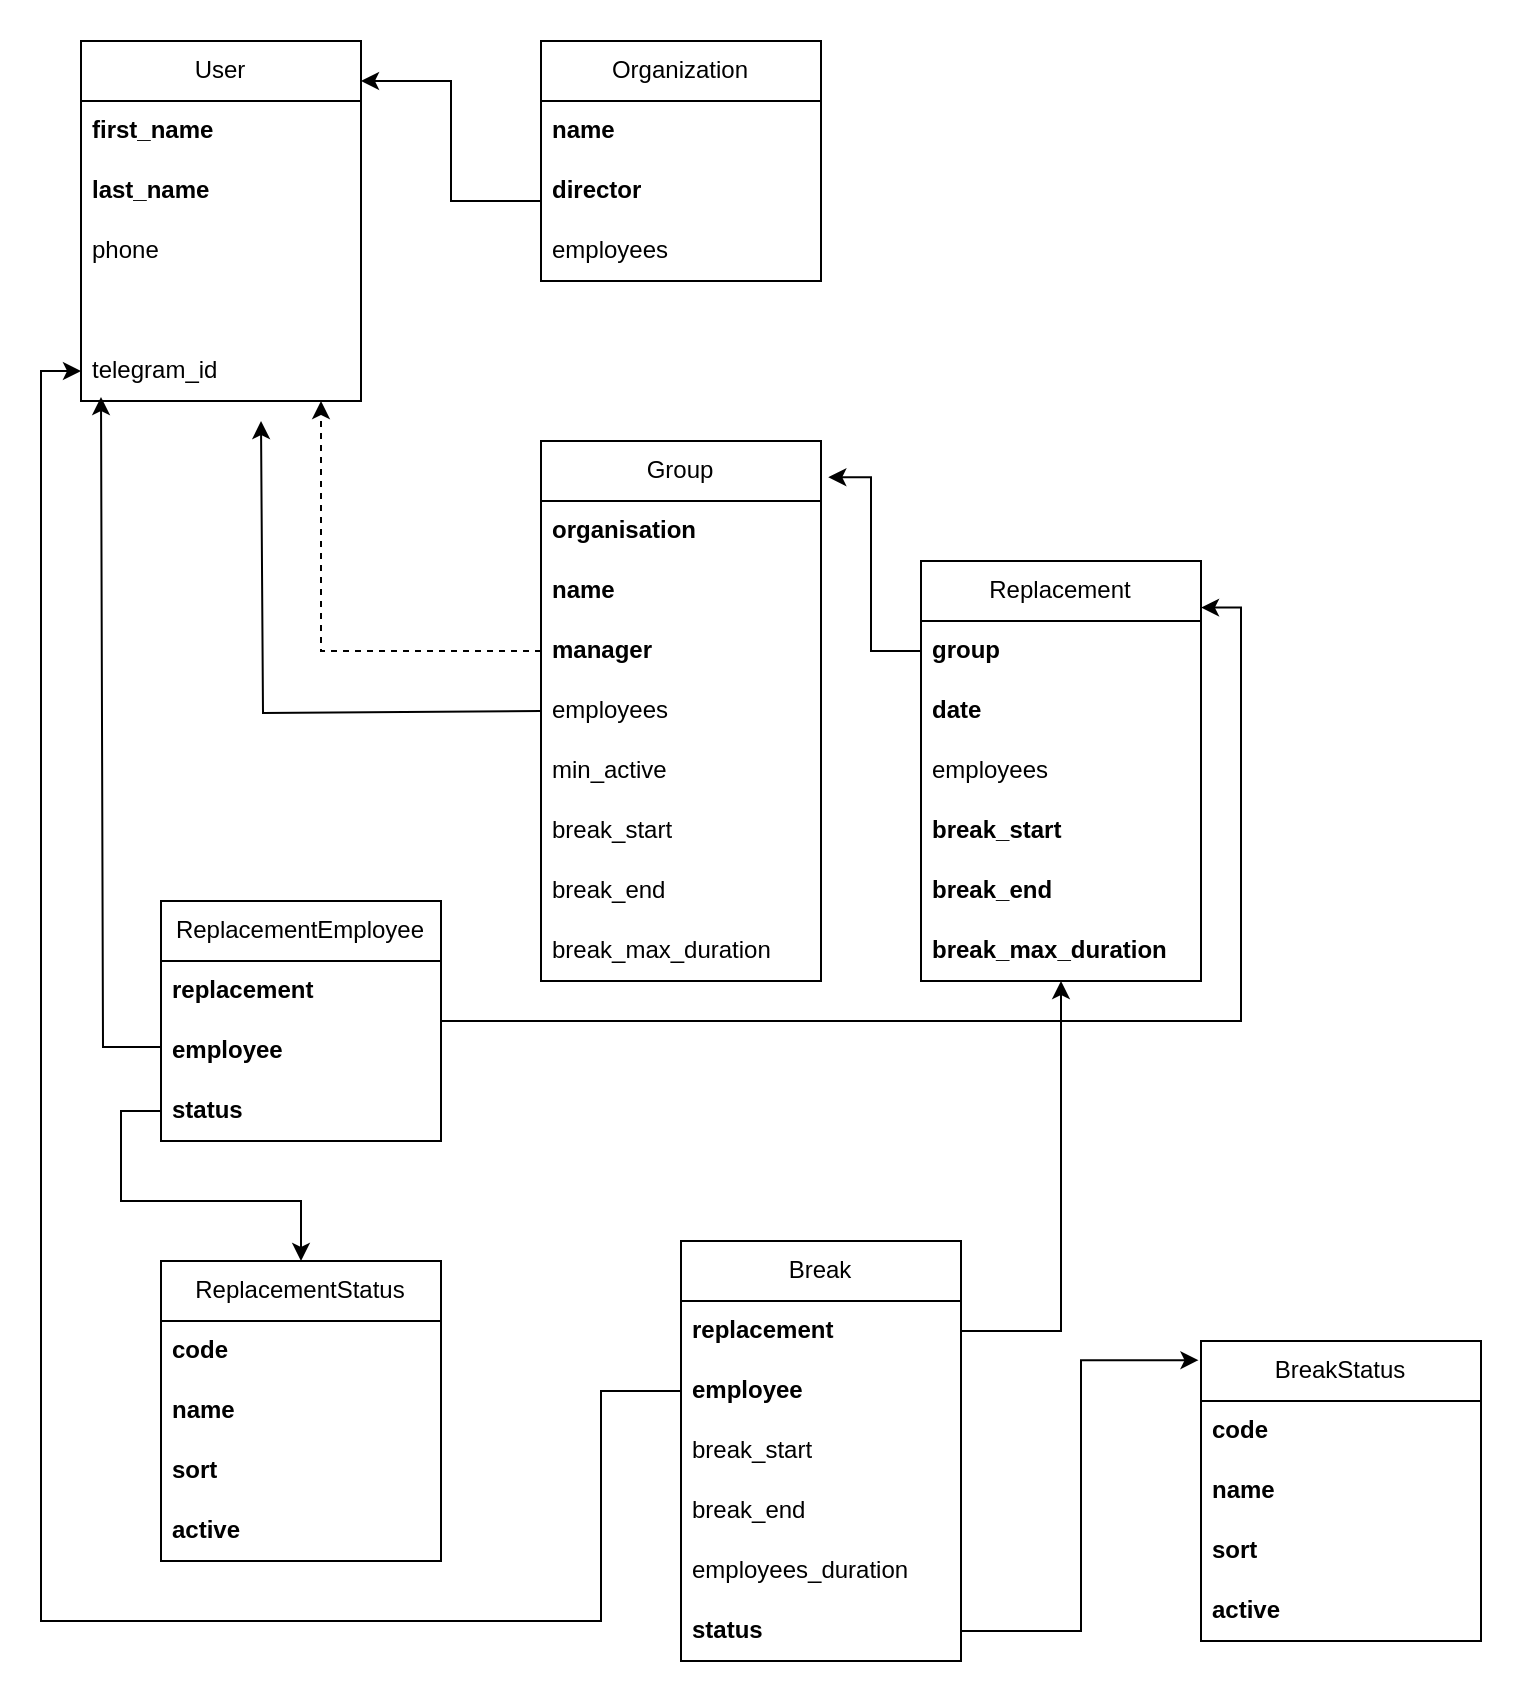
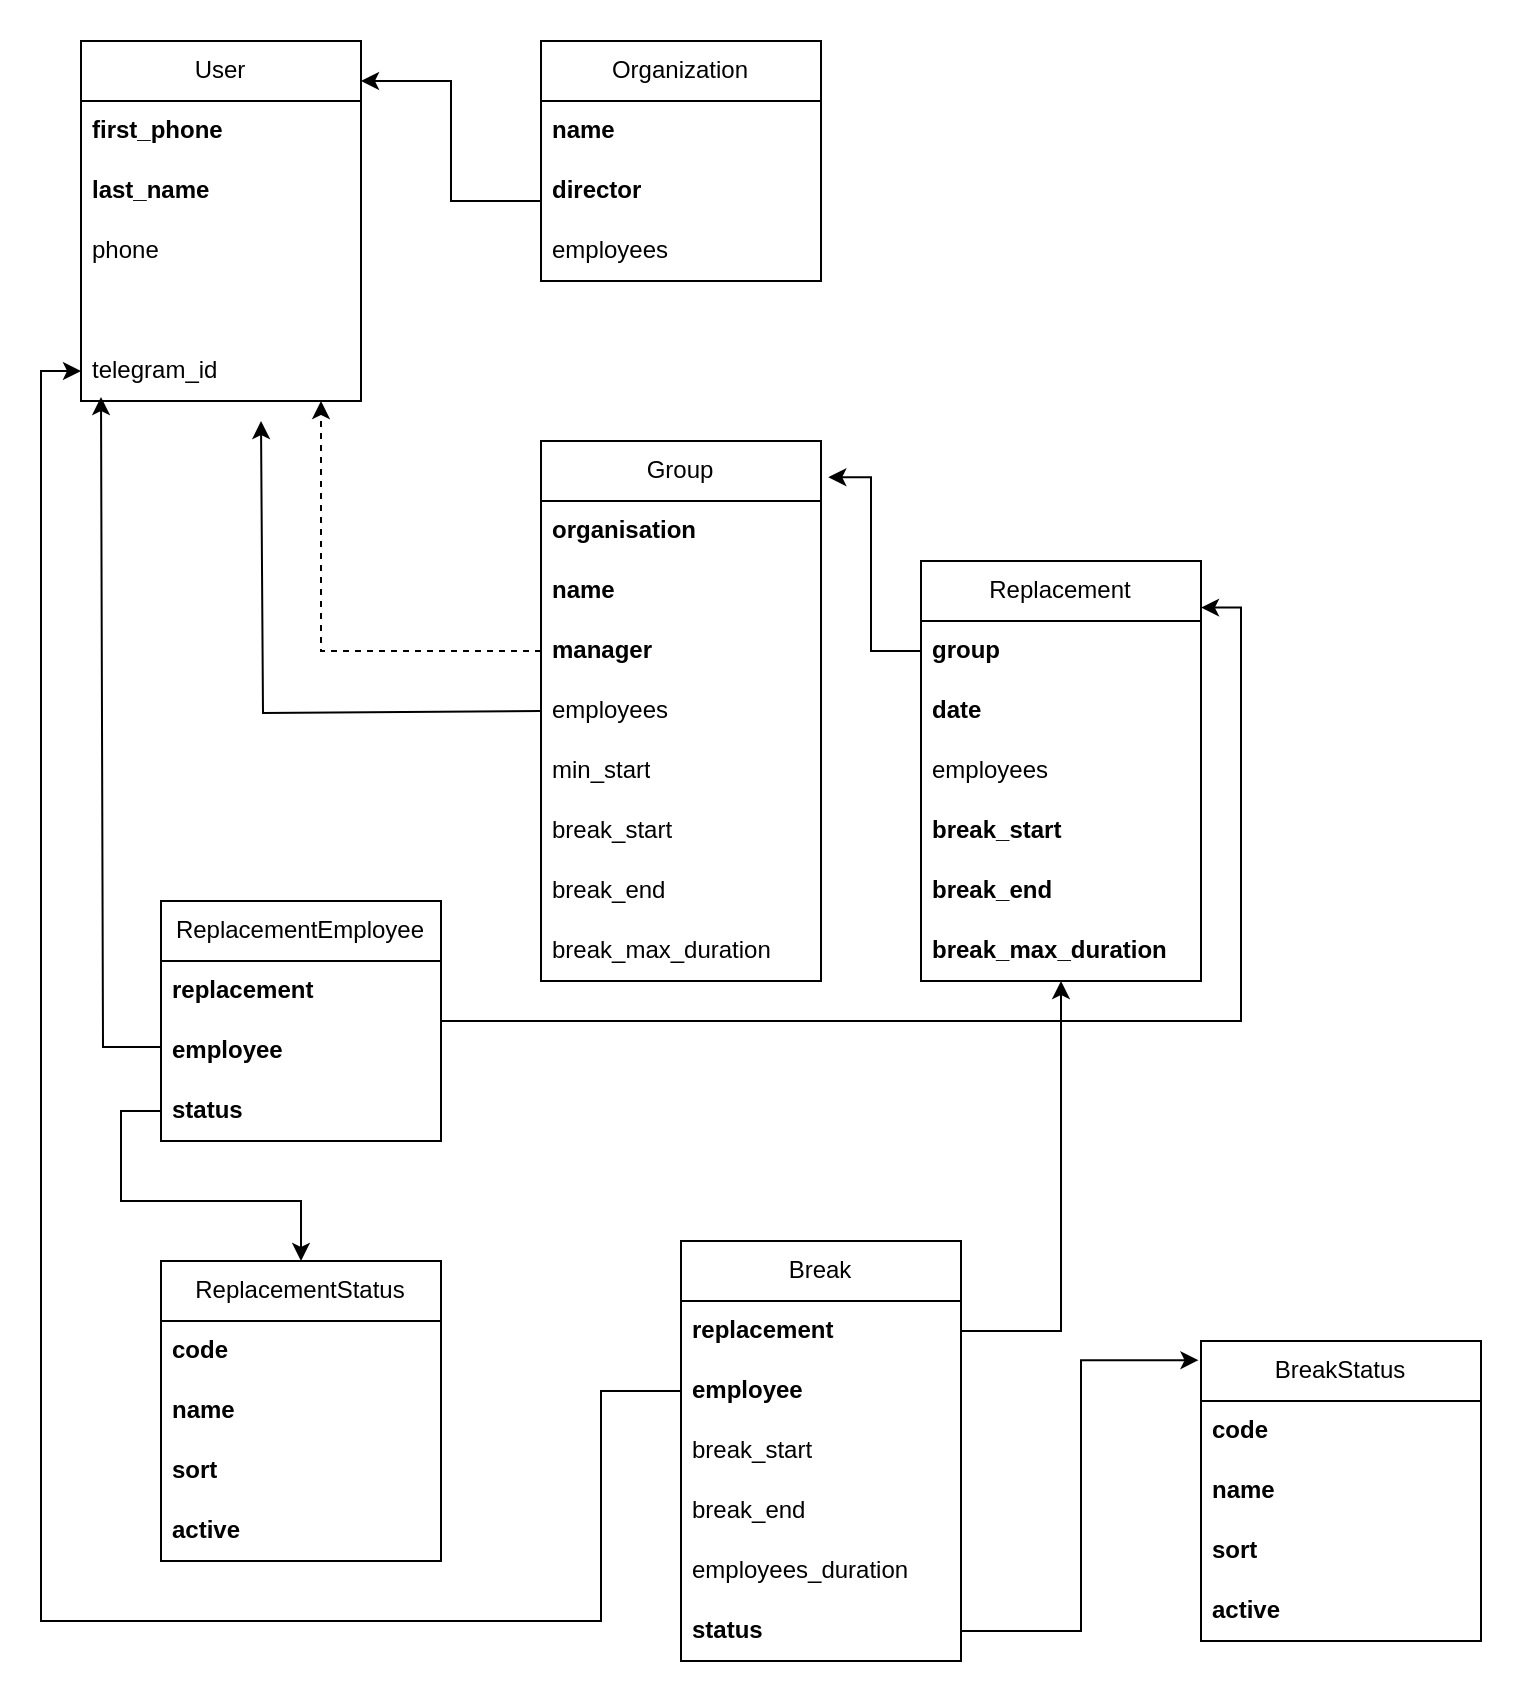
(157, 131) -> (164, 131)
(614, 771) -> (610, 771)
